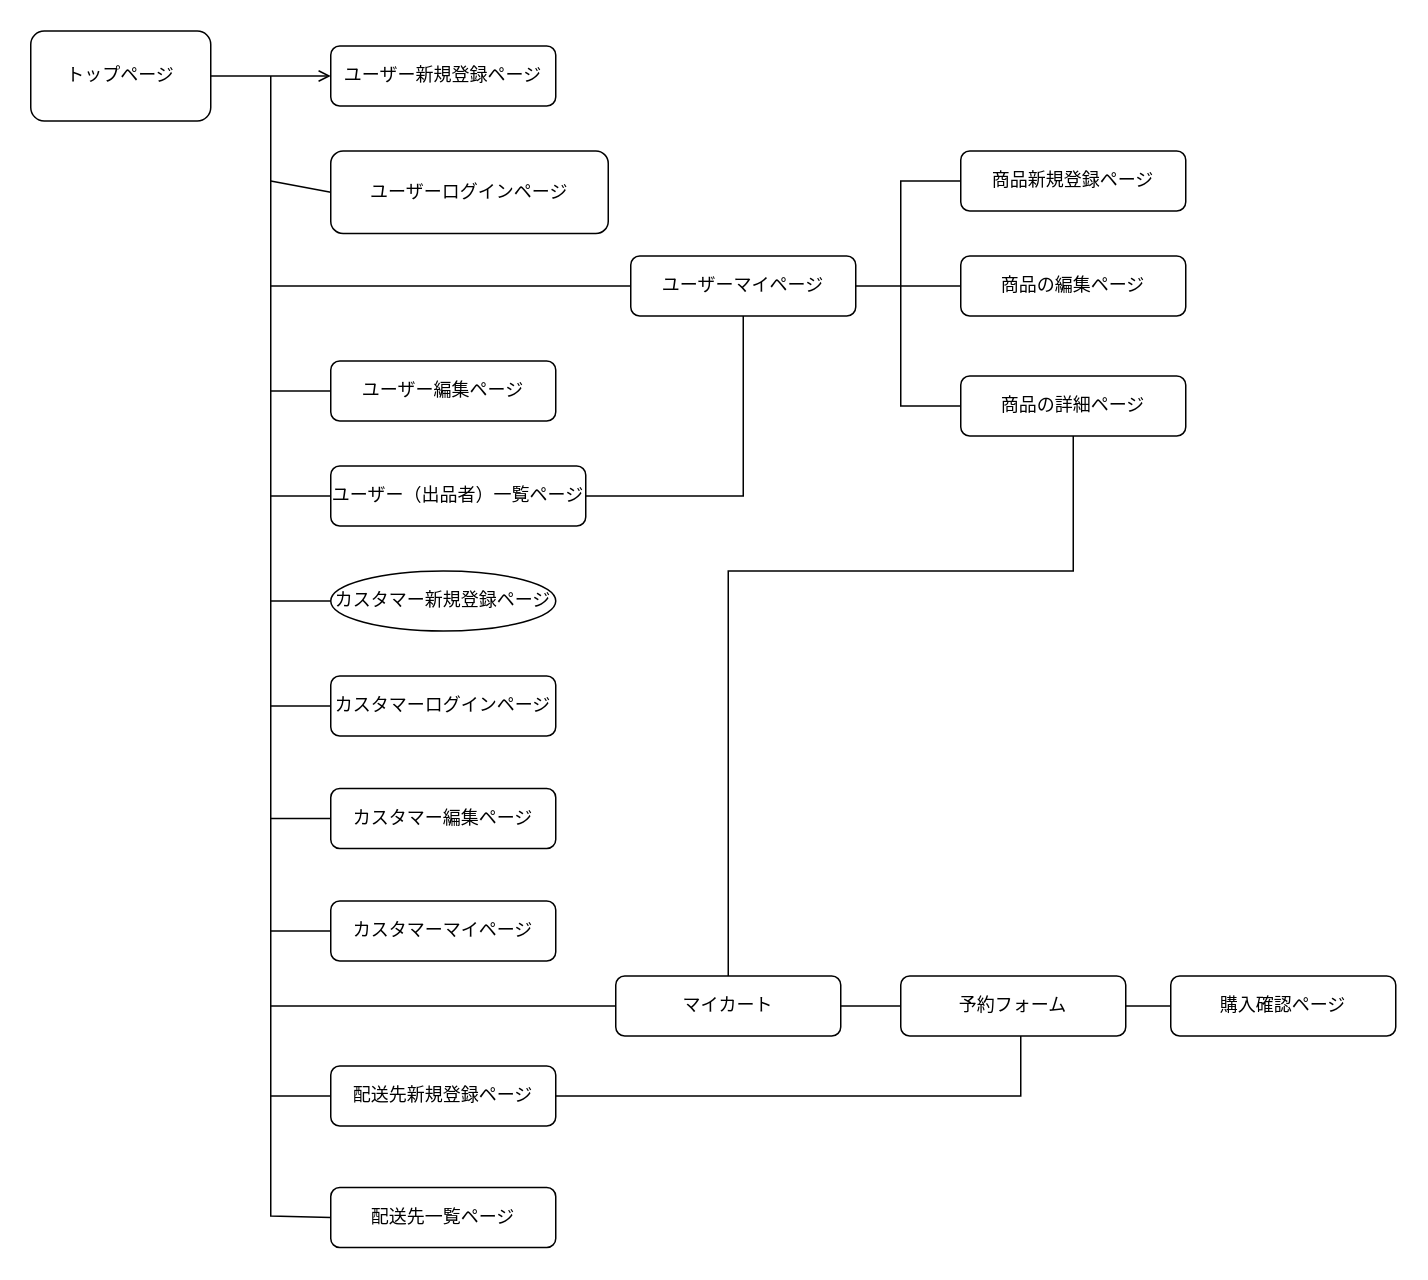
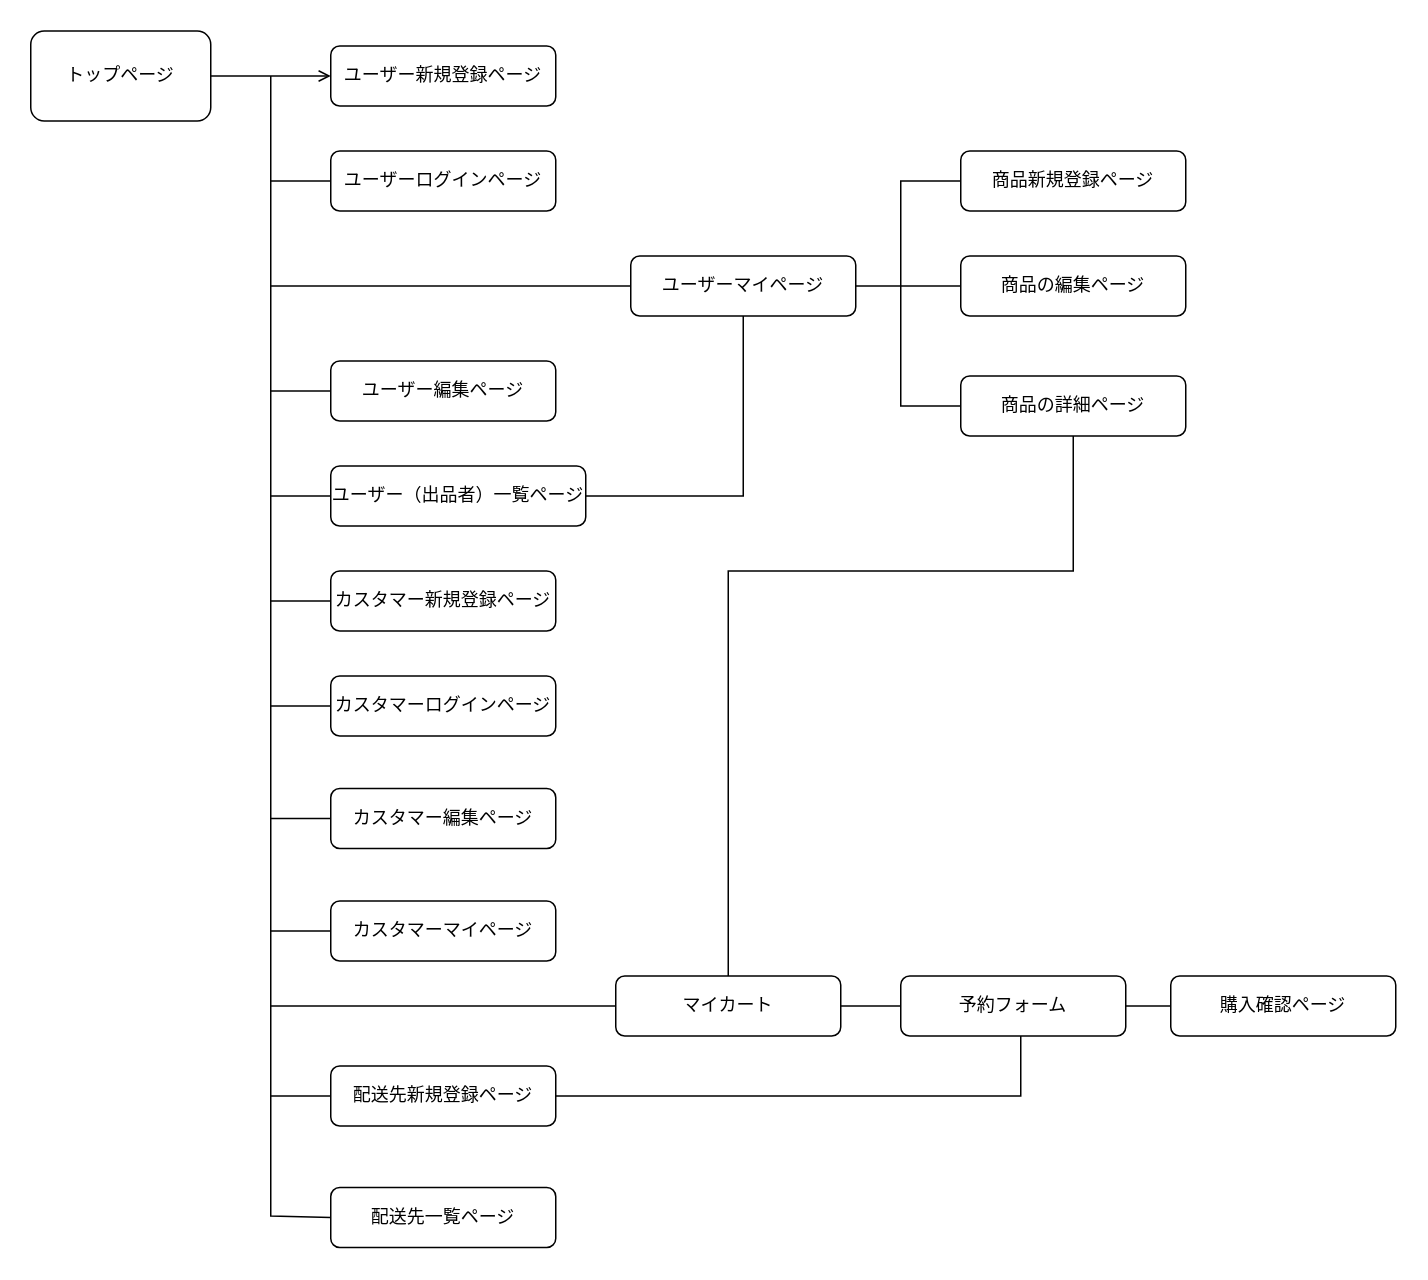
(470, 192) -> (443, 181)
(443, 601) -> (443, 601)
